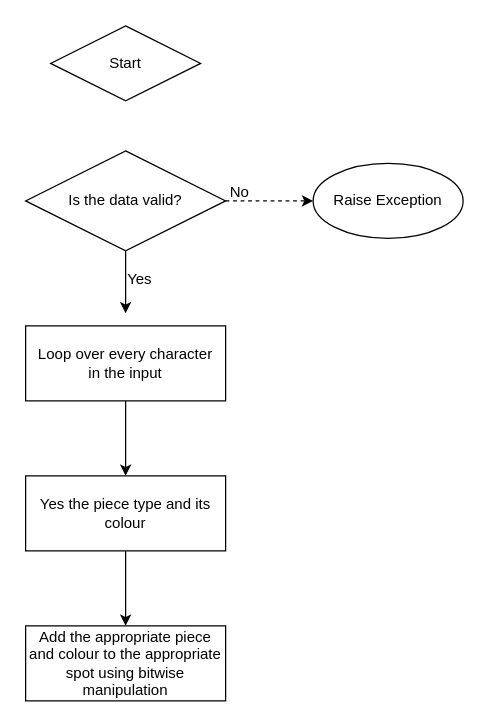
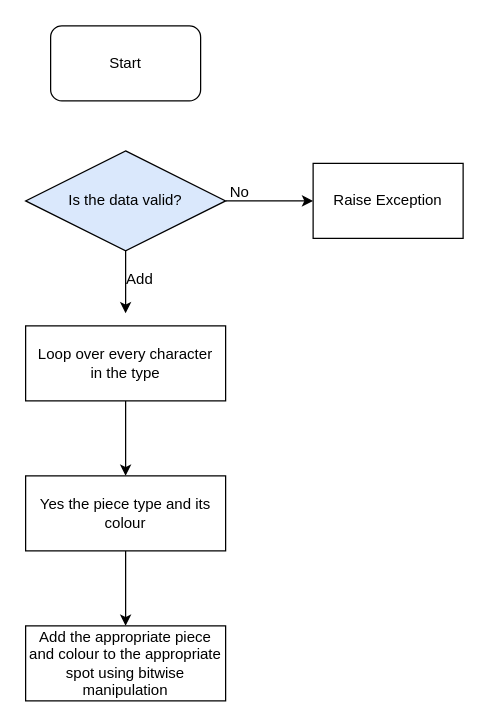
(126, 63) -> (126, 63)
(126, 201) -> (126, 201)
(264, 201) -> (264, 201)
(388, 201) -> (388, 201)
(140, 279) -> (140, 279)
(126, 363) -> (126, 363)
